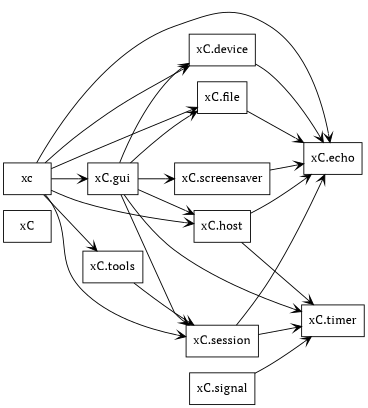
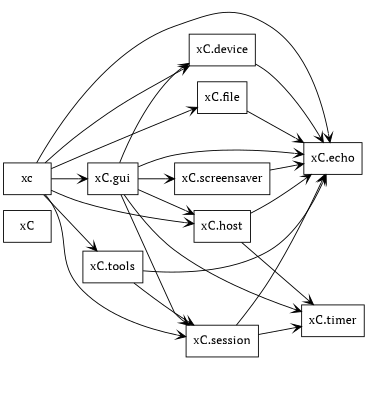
(159, 138) -> (215, 151)
none -> (250, 260)
(222, 389) -> none
